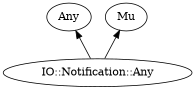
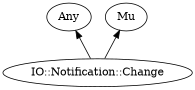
(98, 73) -> (98, 73)
